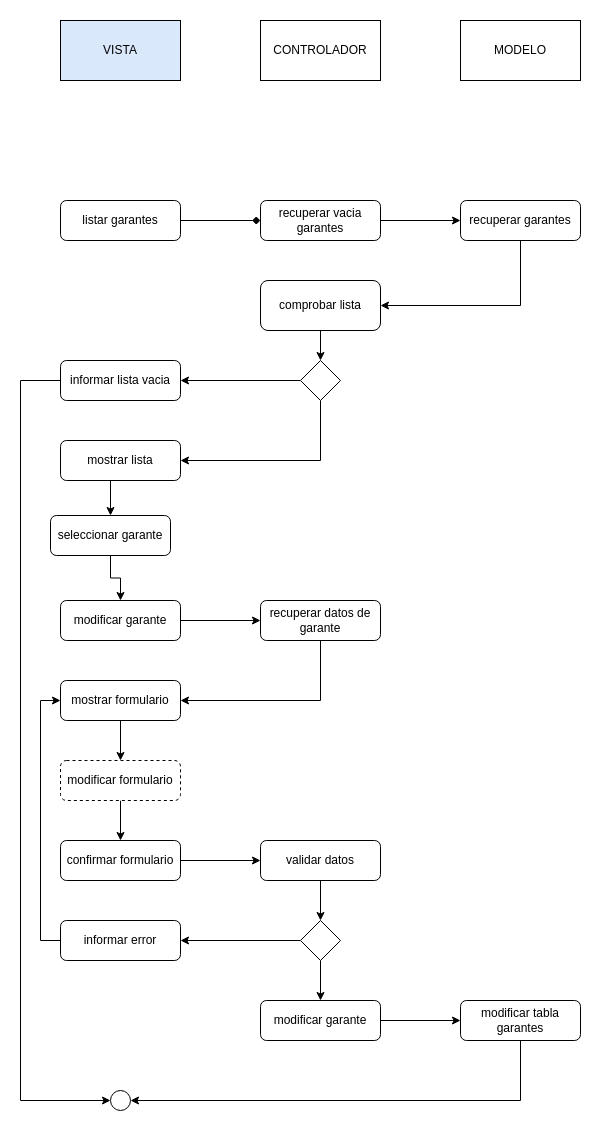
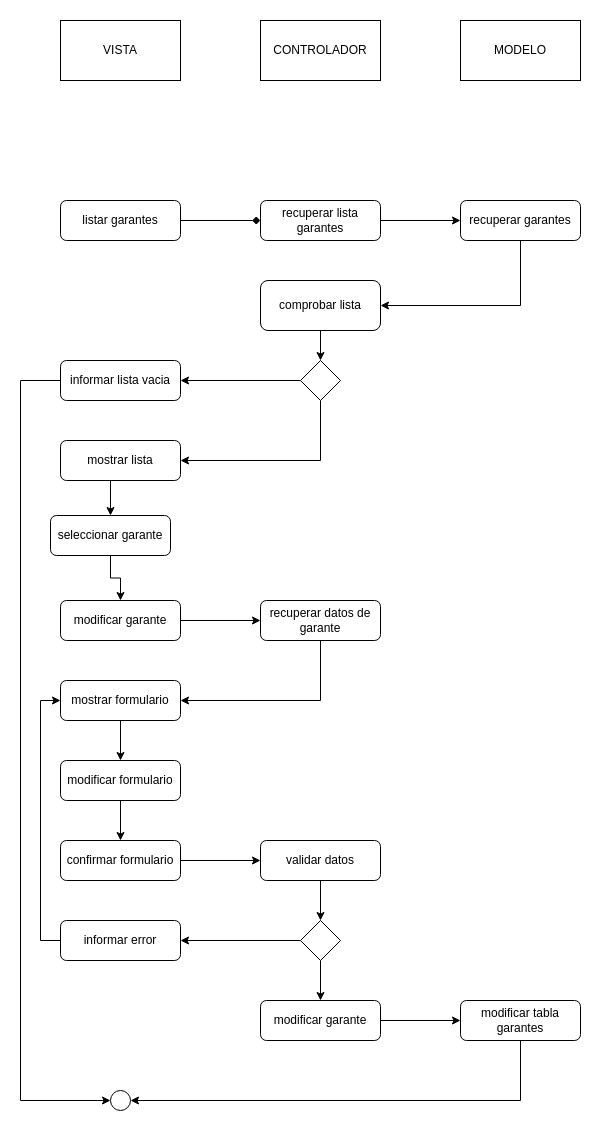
(121, 51) -> (121, 51)
(321, 221) -> (321, 221)
(121, 781) -> (121, 781)
